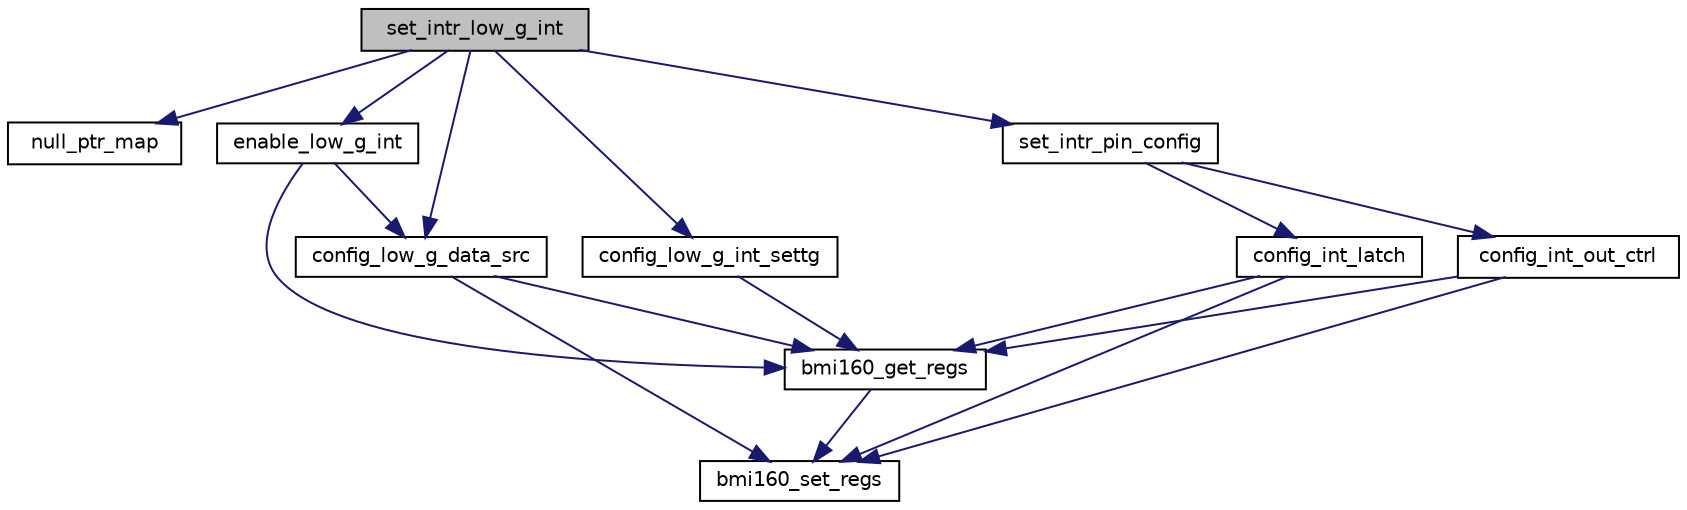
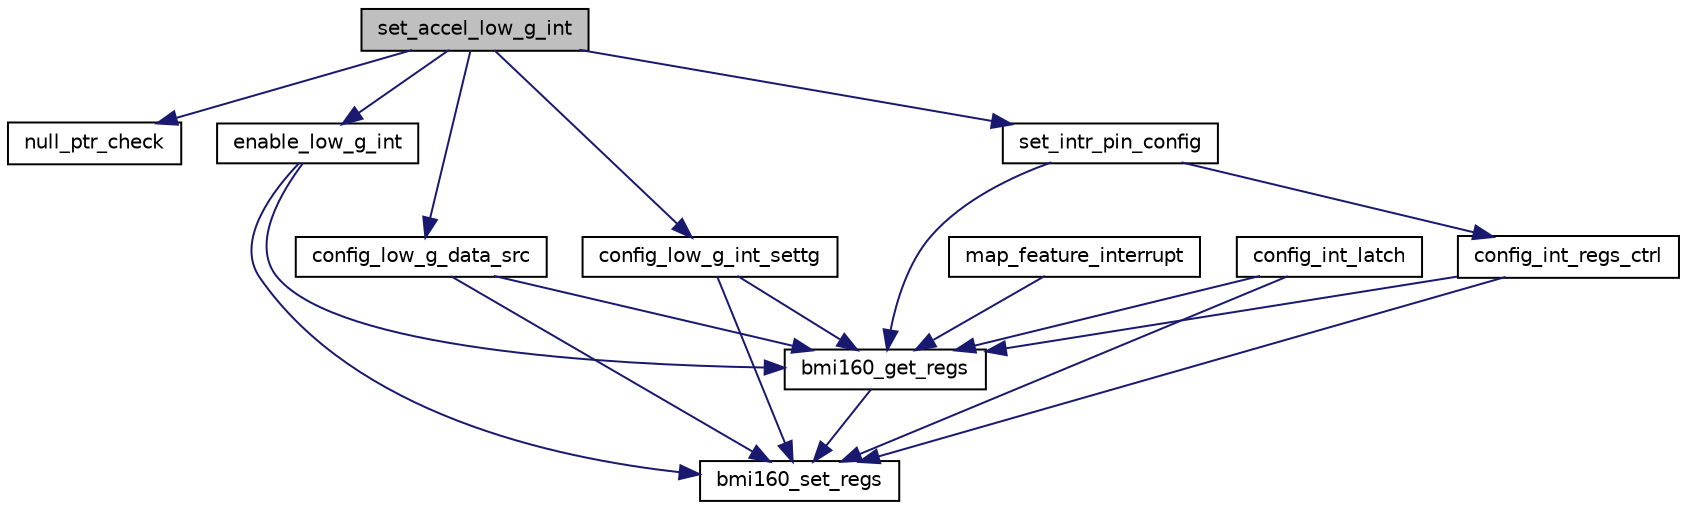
(475, 30) -> (475, 30)
(95, 143) -> (95, 143)
(362, 193) -> (390, 389)
(1211, 196) -> (945, 222)
none -> (1075, 257)
(1568, 257) -> (1568, 257)
none -> (748, 351)
